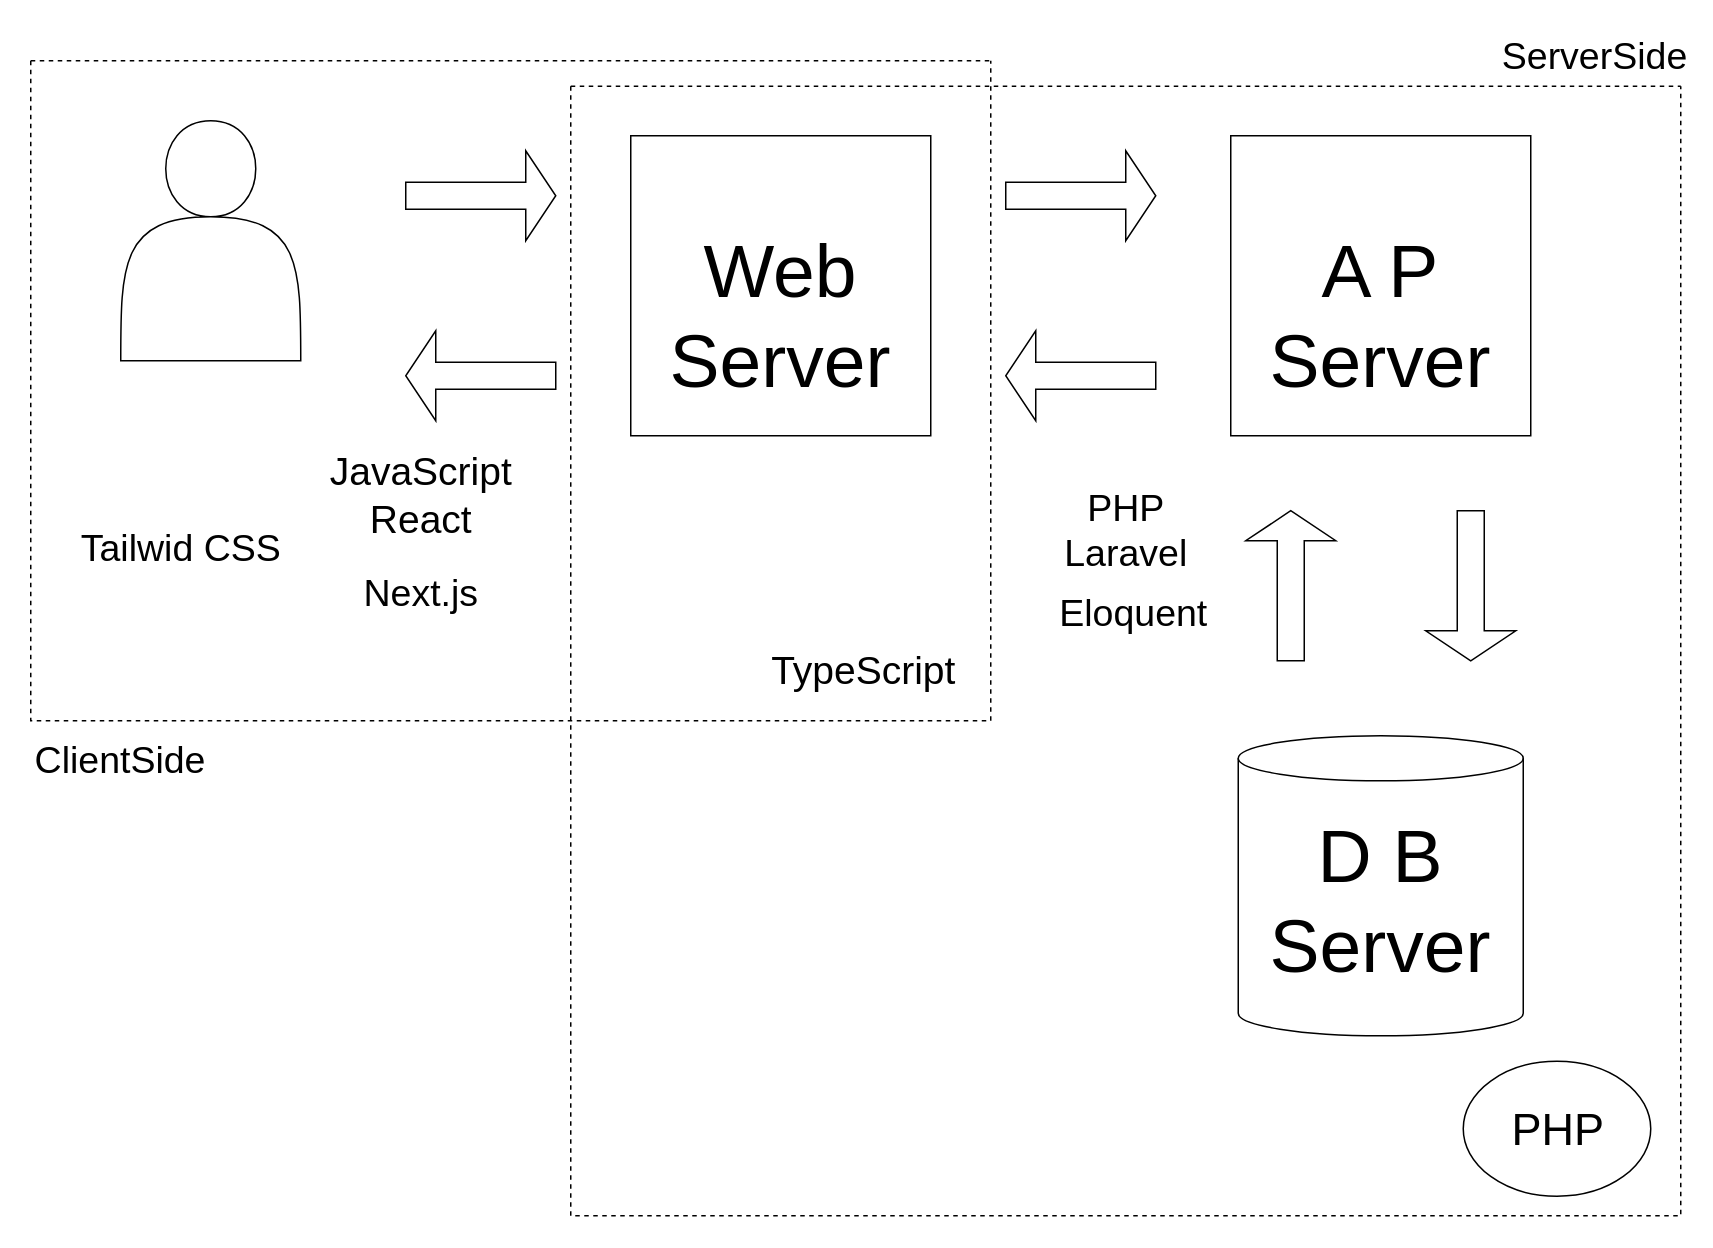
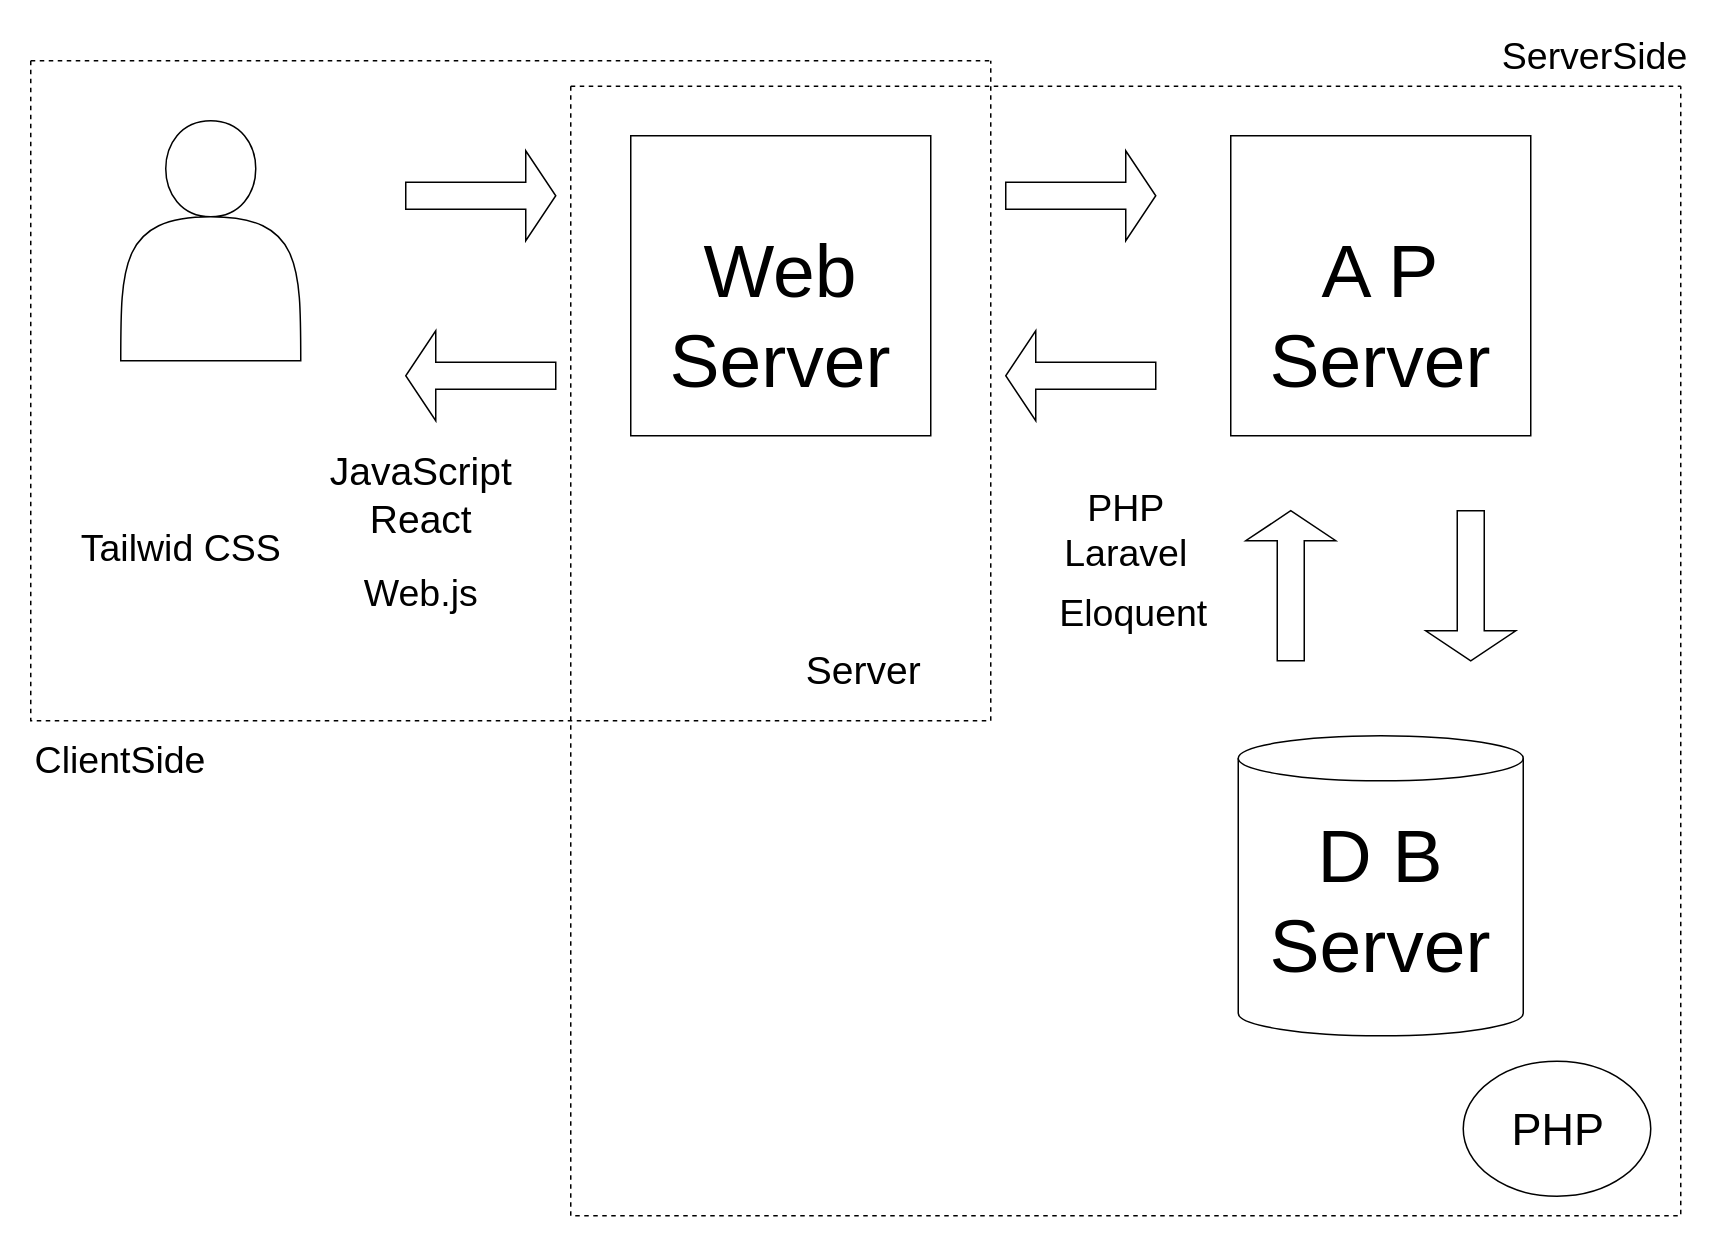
(422, 592) -> (422, 592)
(864, 671) -> (864, 671)
